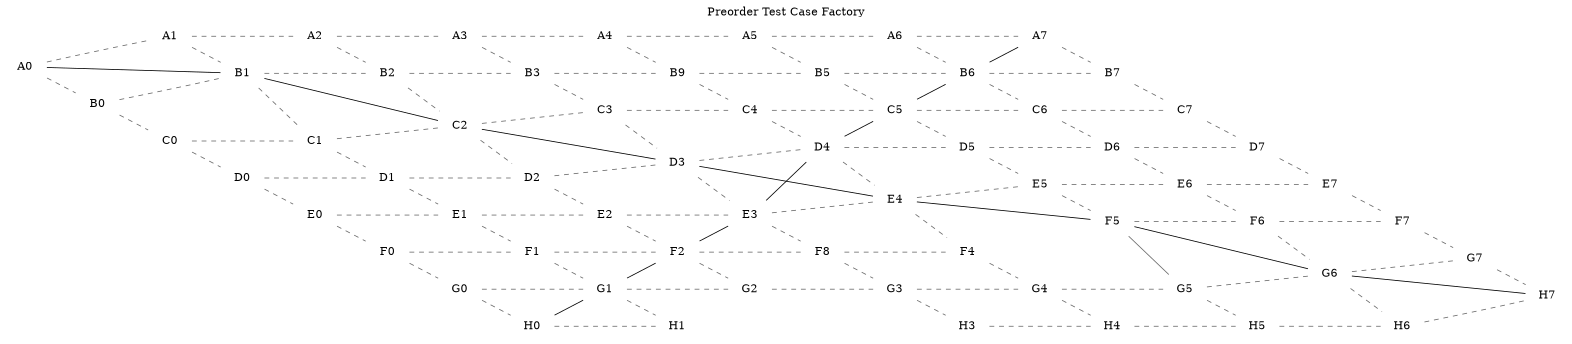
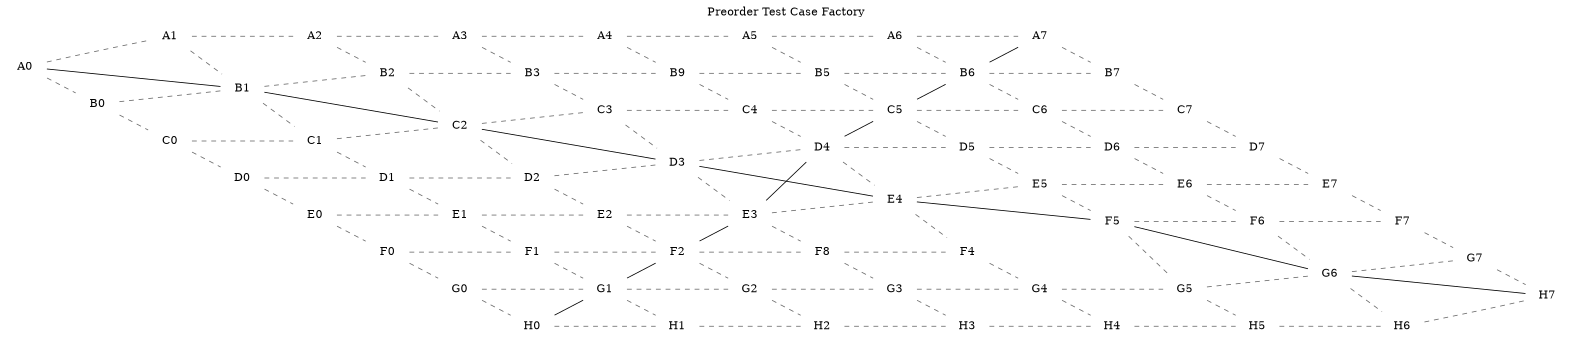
(1149, 255) -> (1149, 255)
none -> (822, 326)
